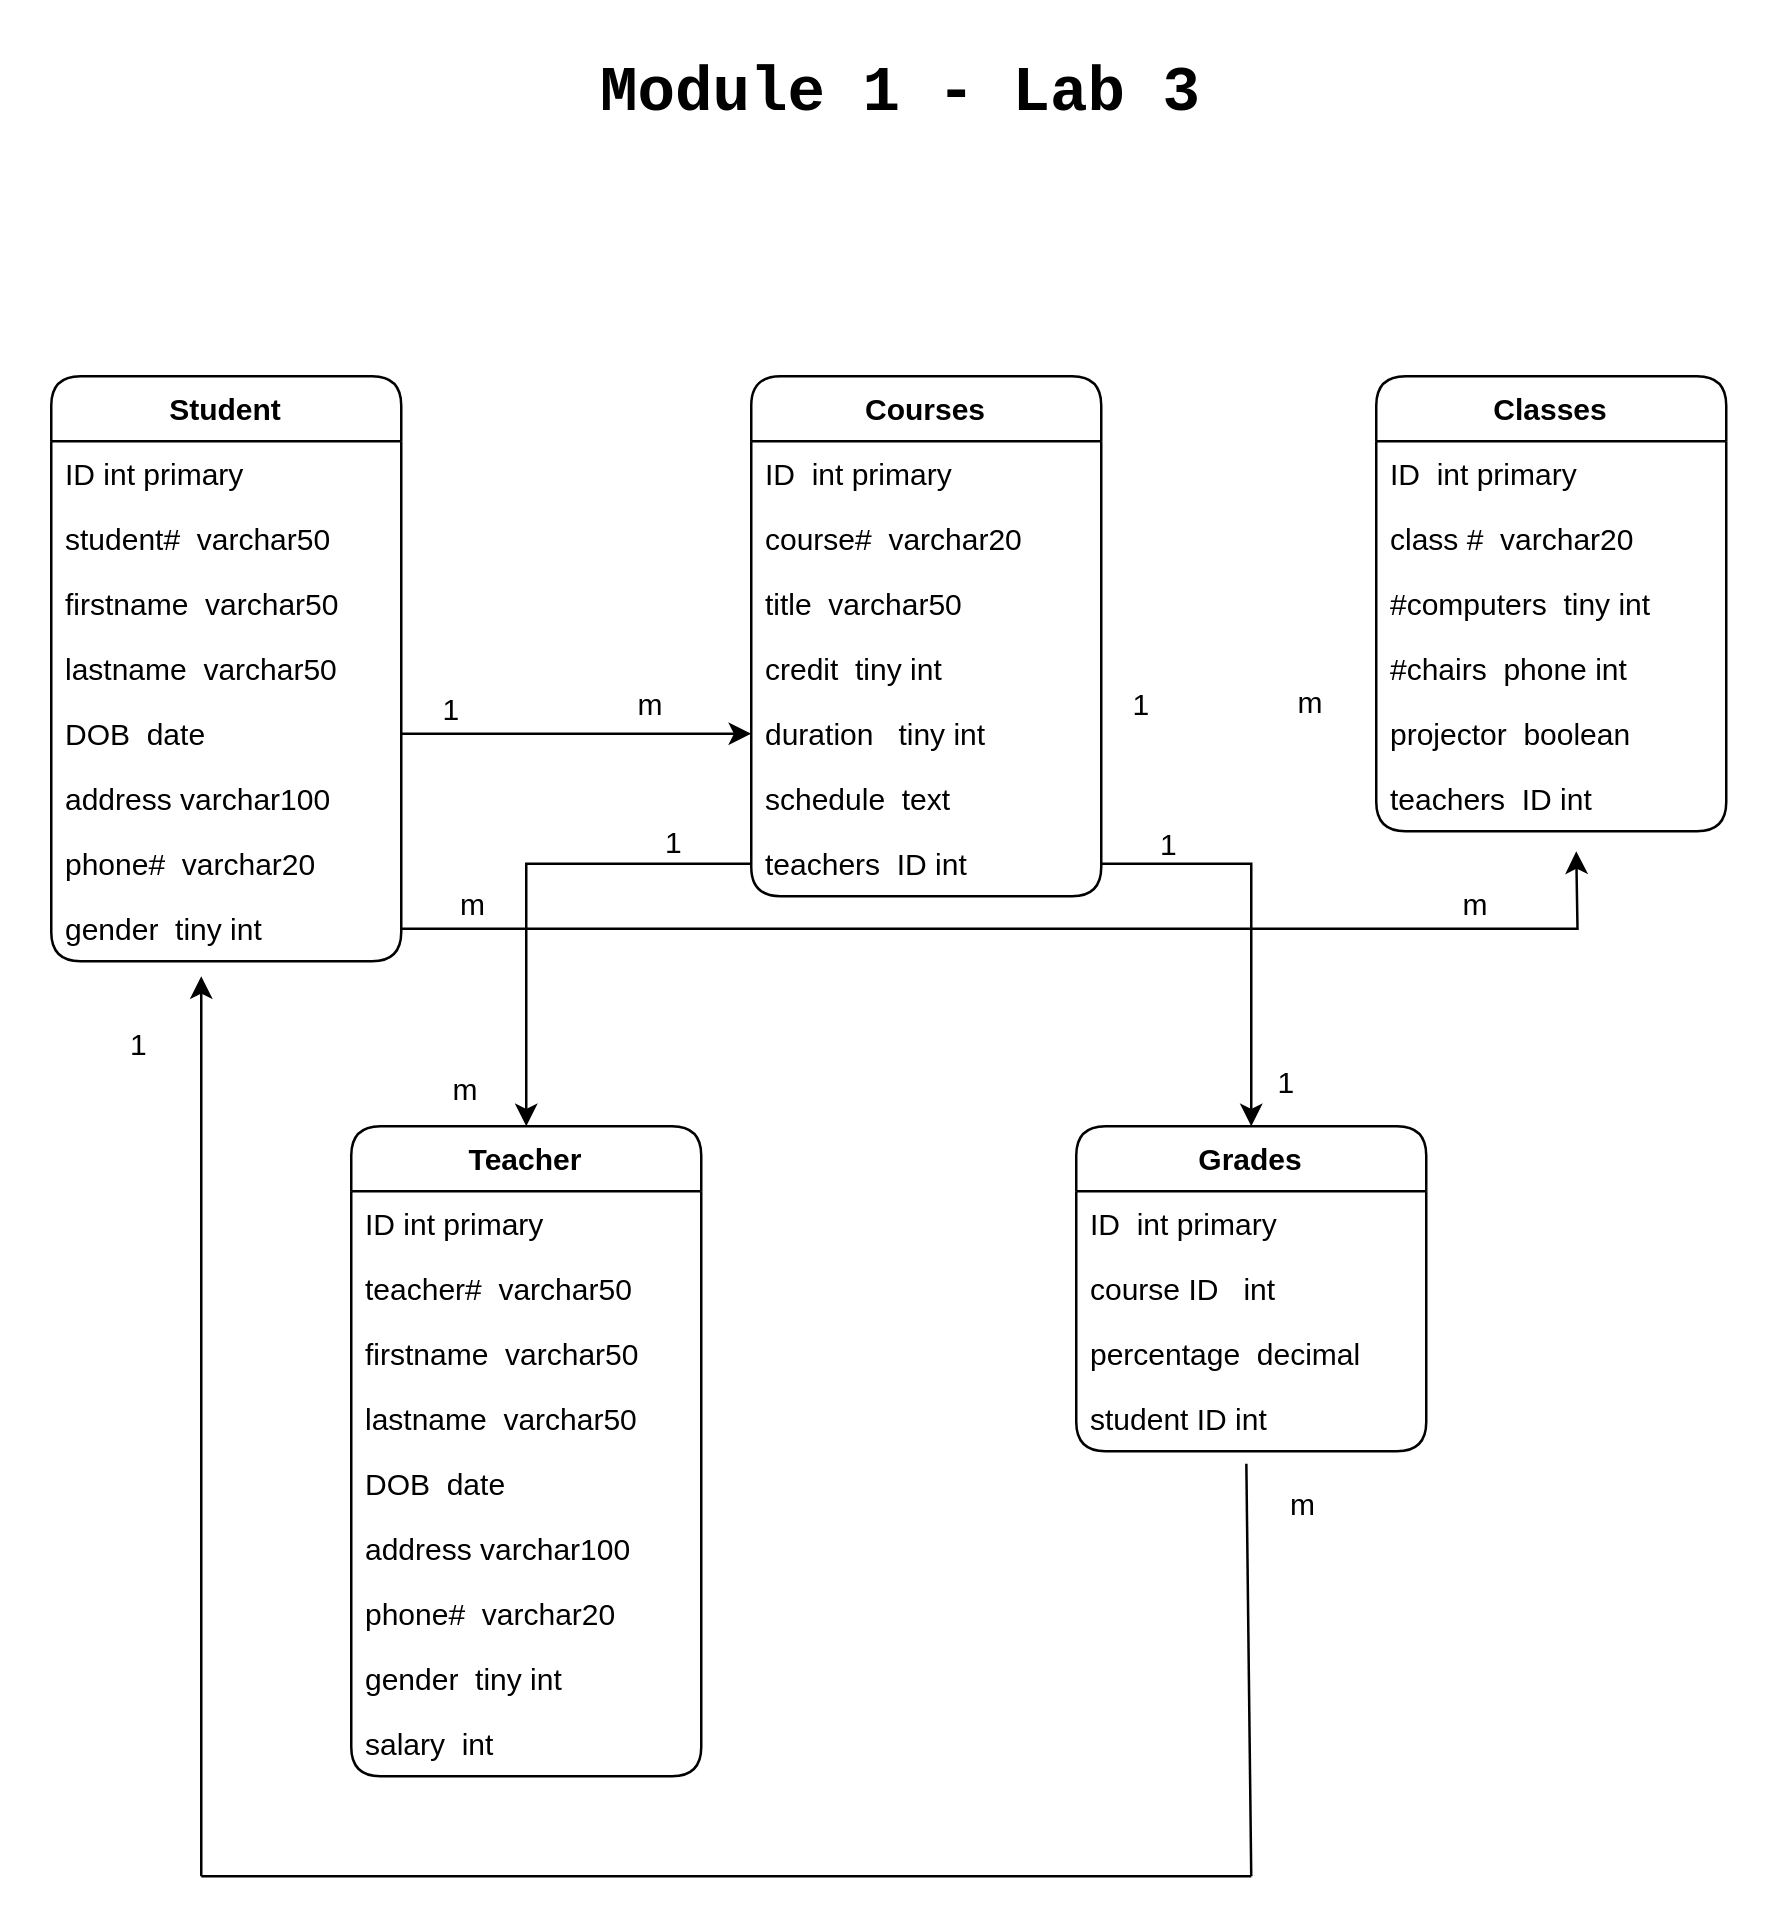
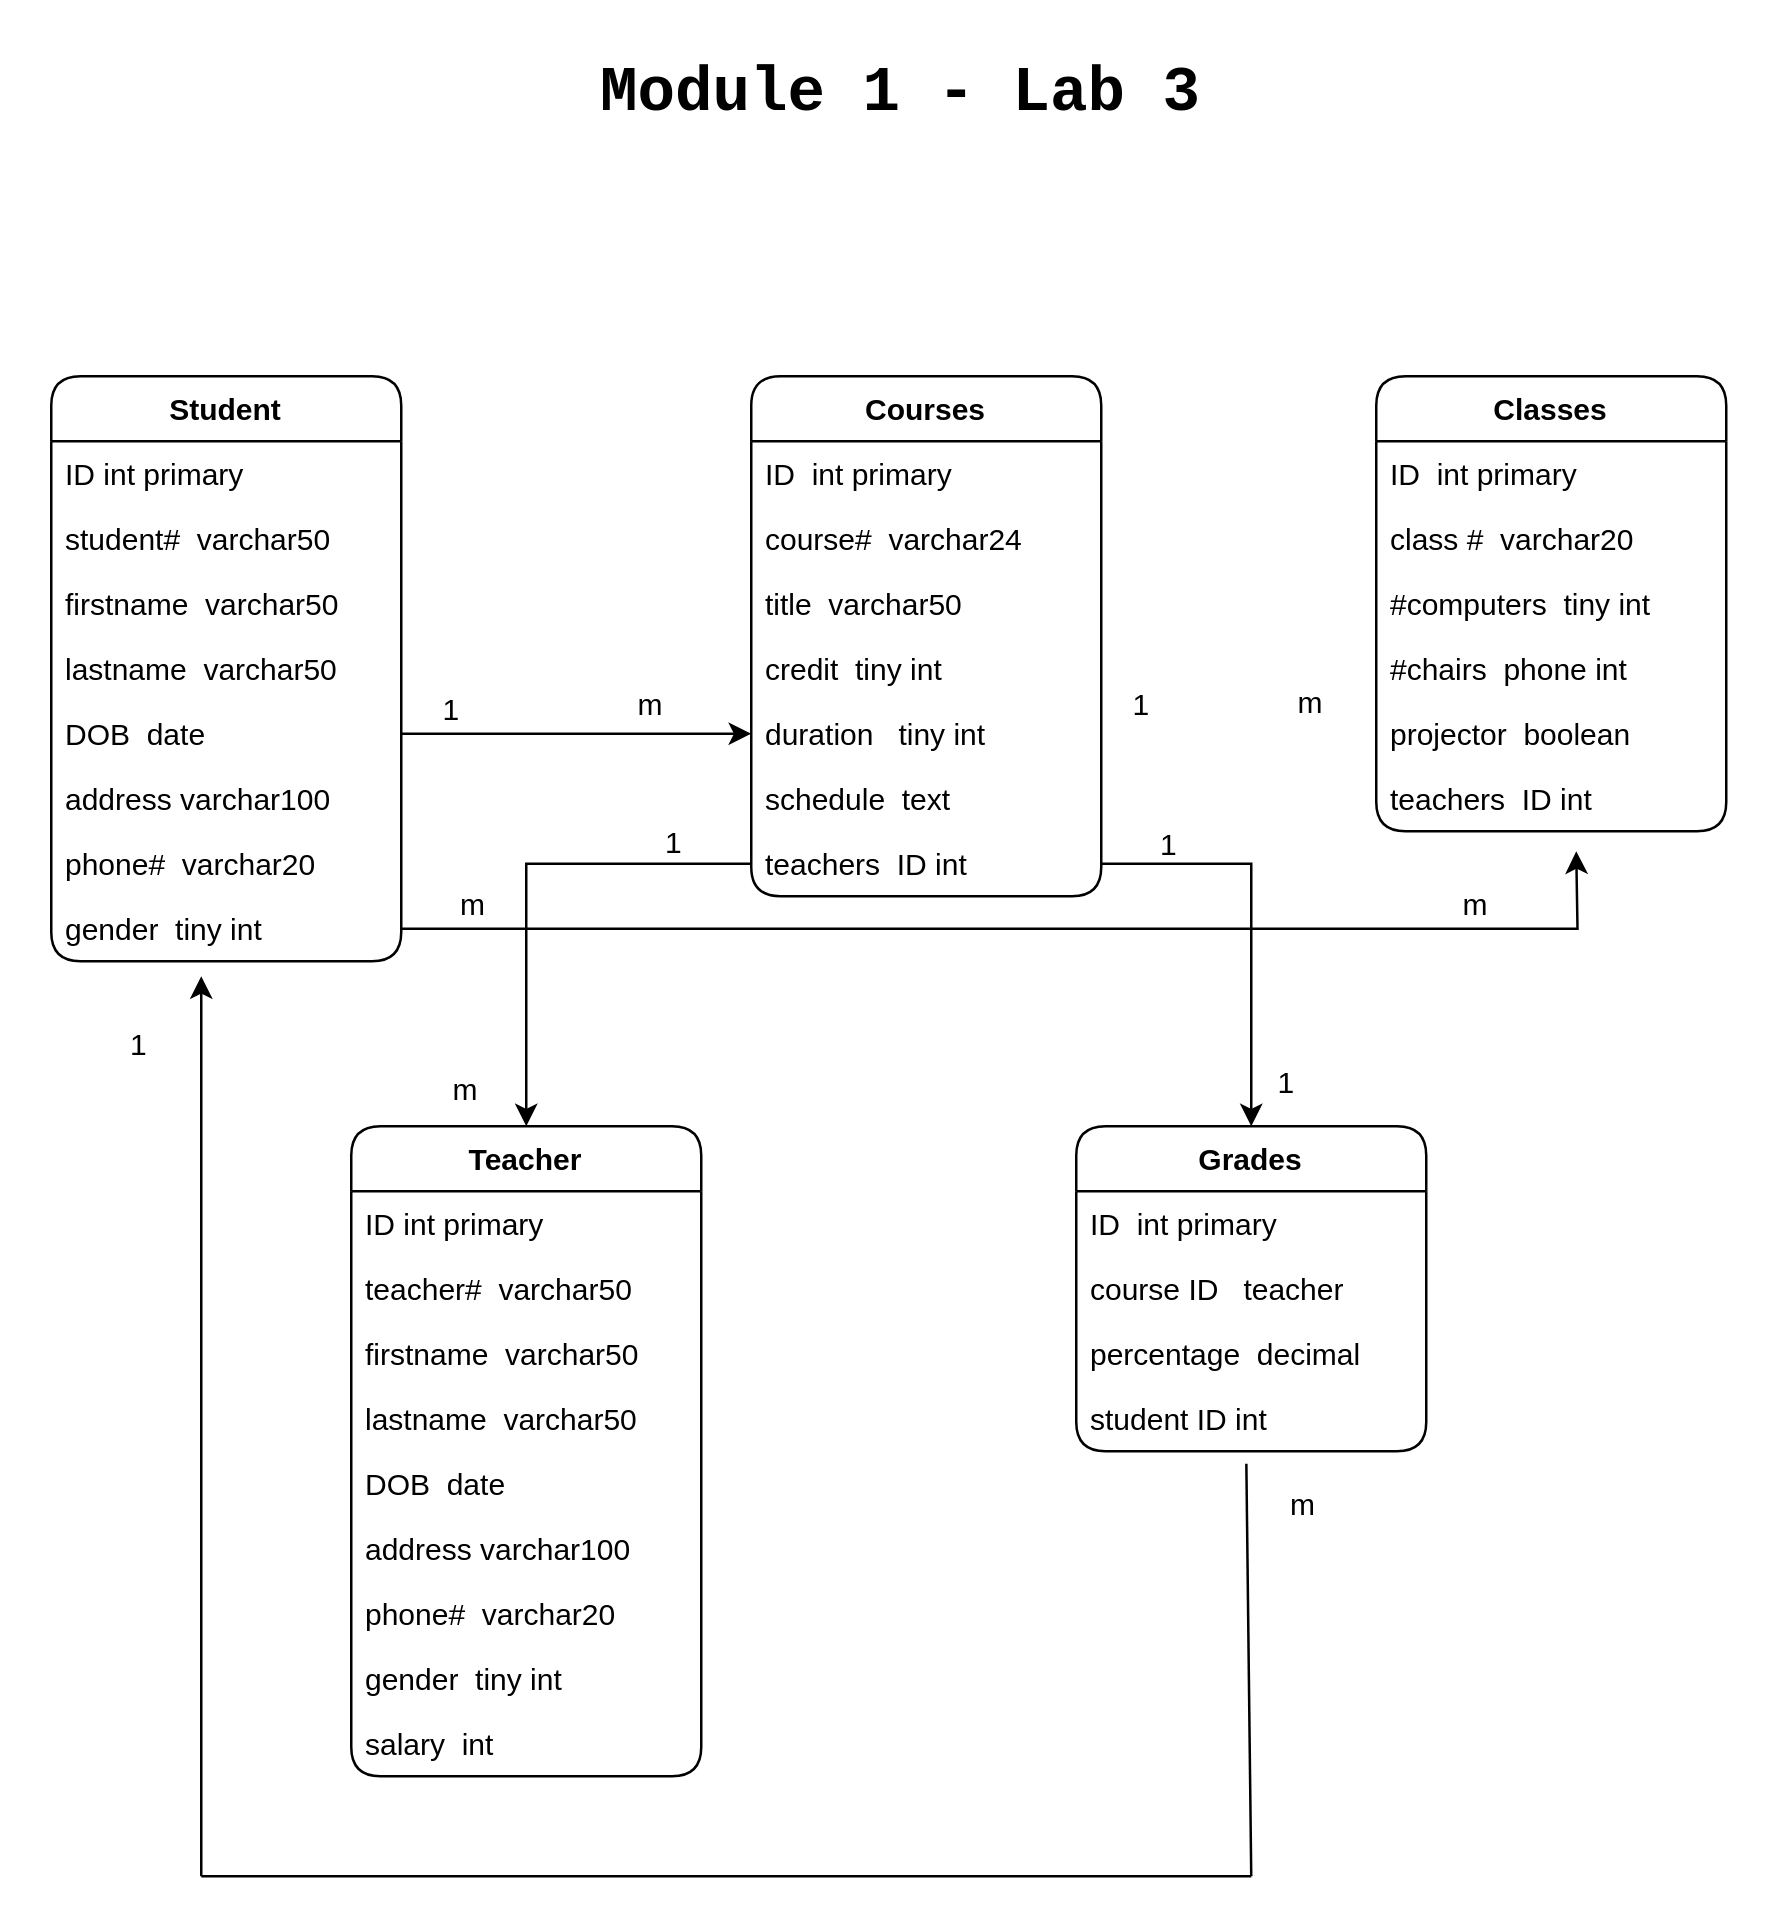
(912, 540) -> (912, 540)
(1204, 1290) -> (1242, 1290)
